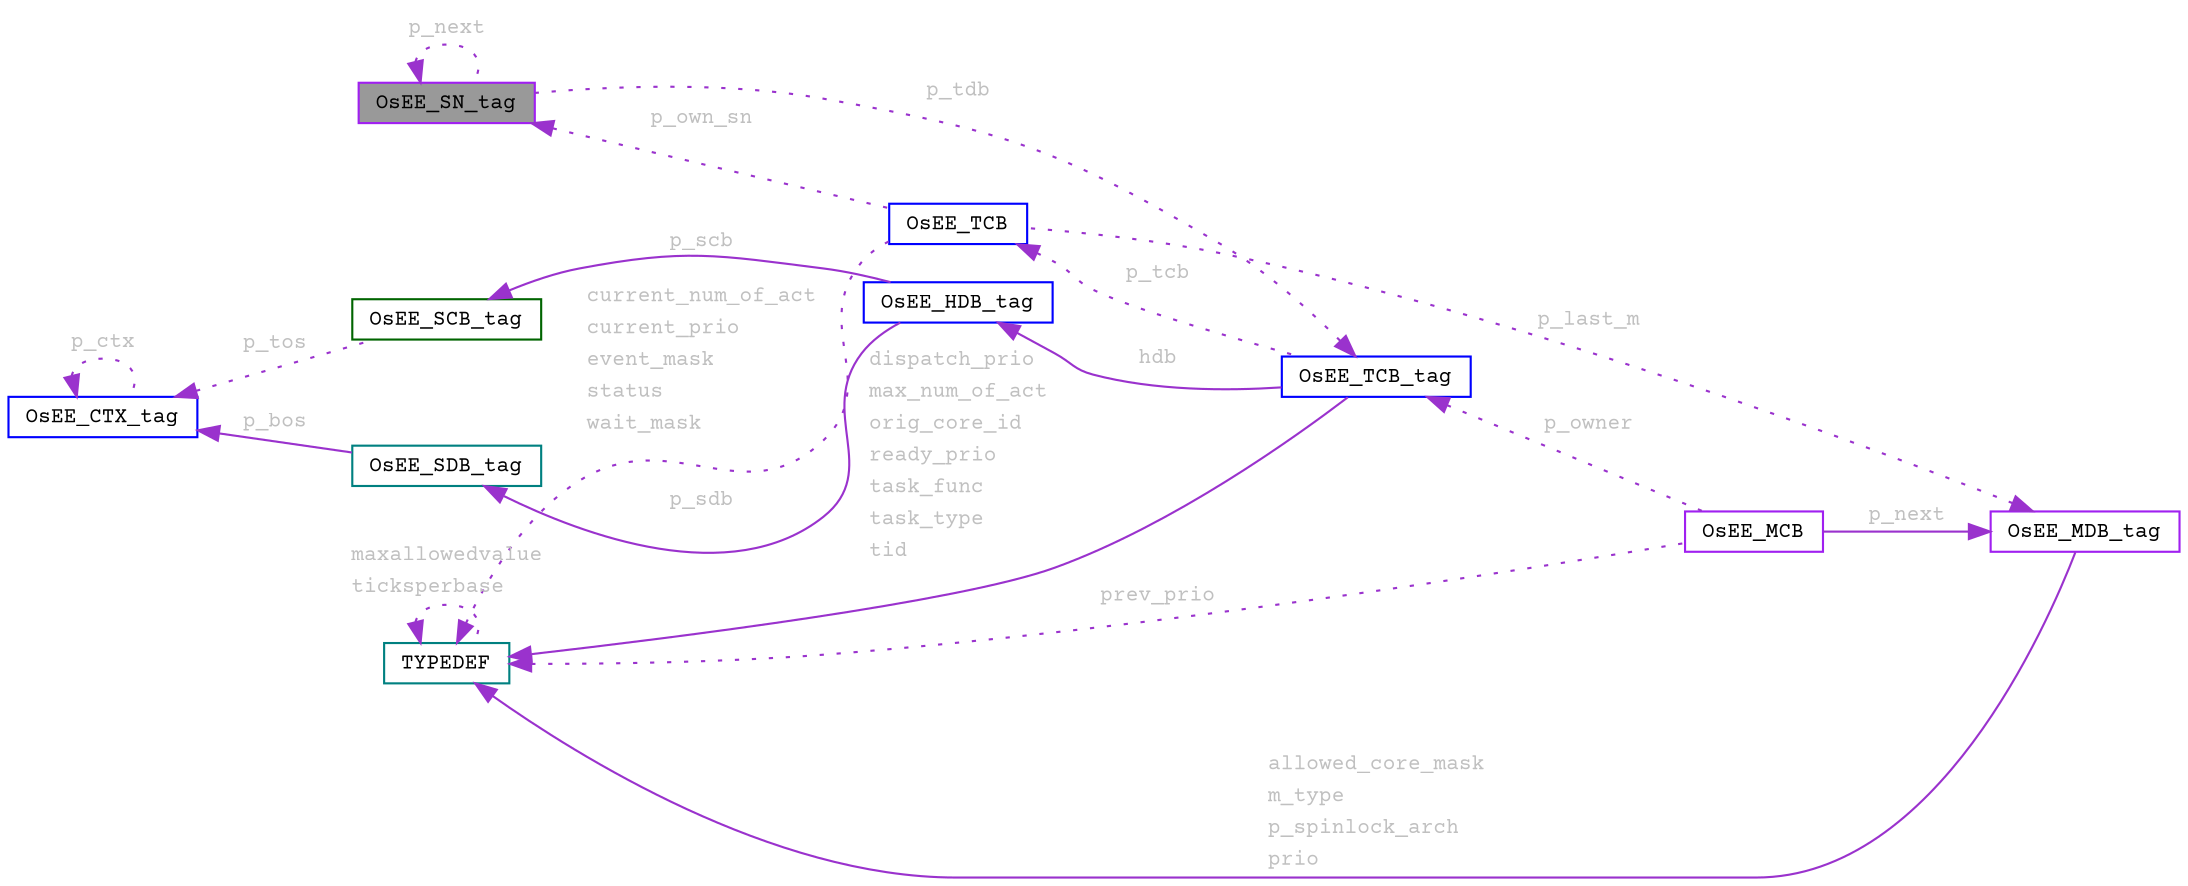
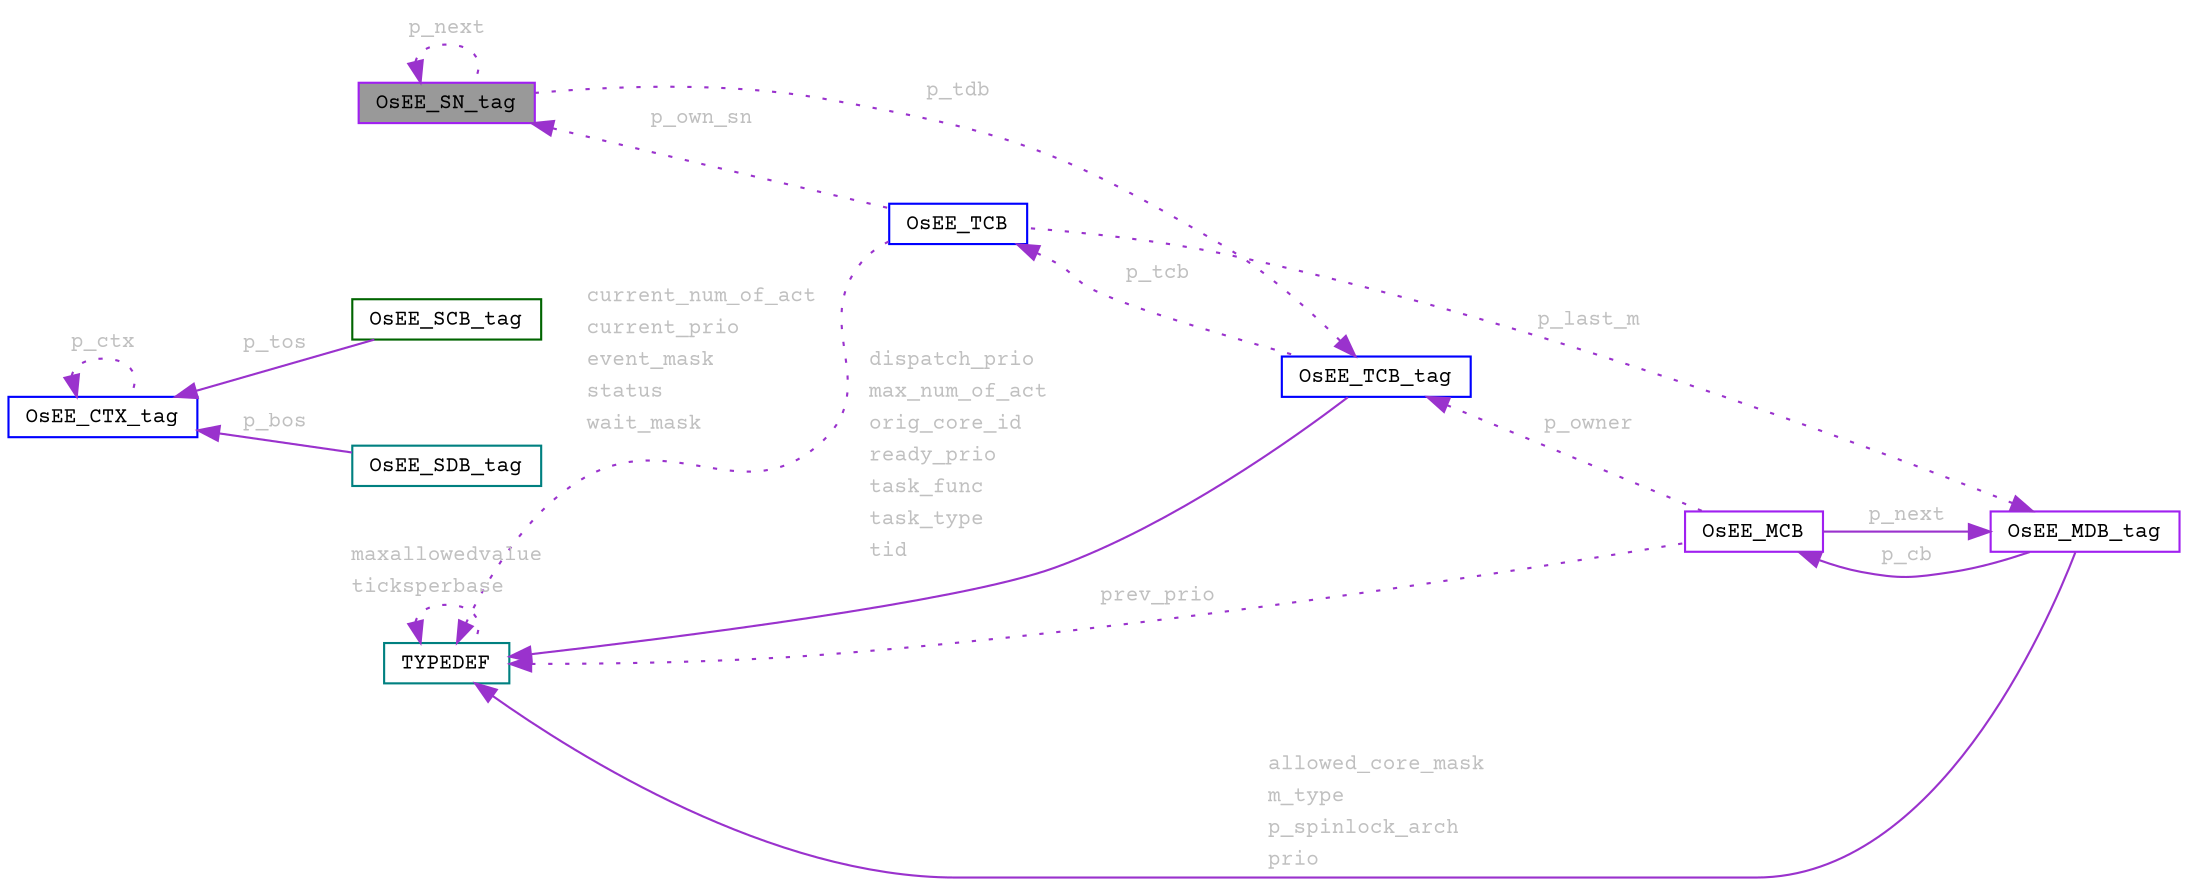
(958, 302) -> none
(285, 365) -> (285, 365)
none -> (1925, 576)
